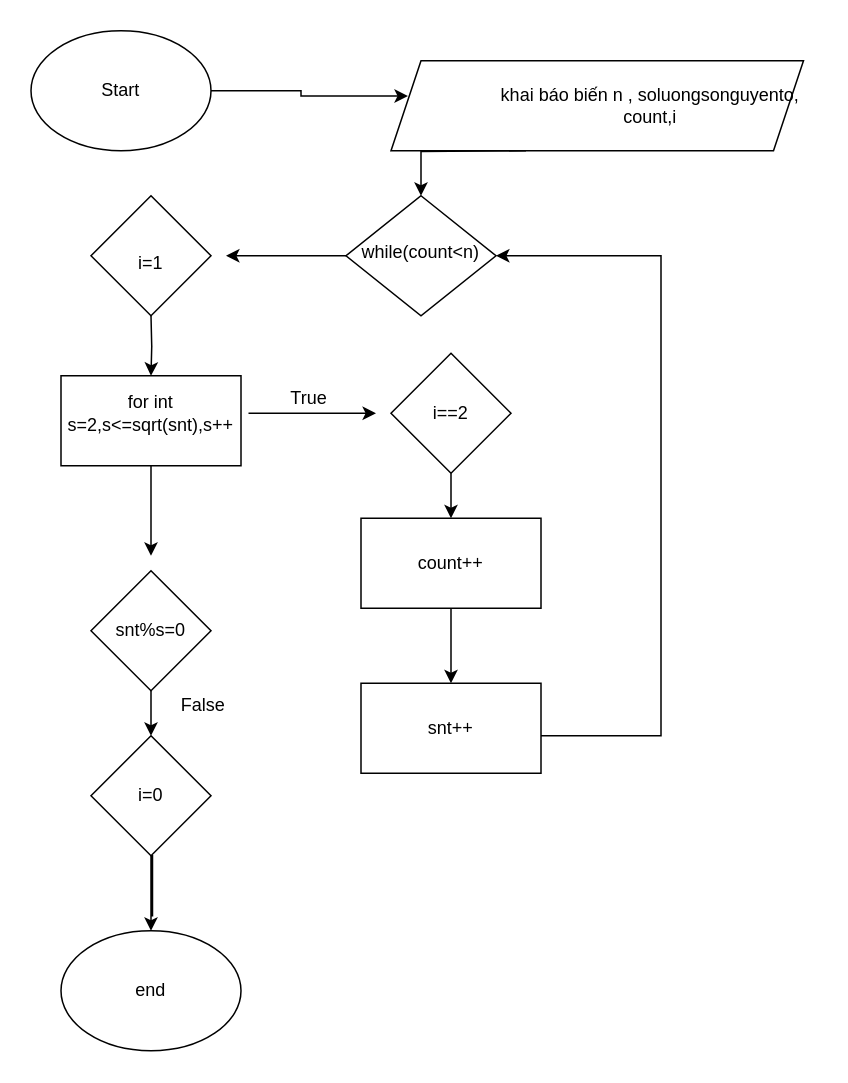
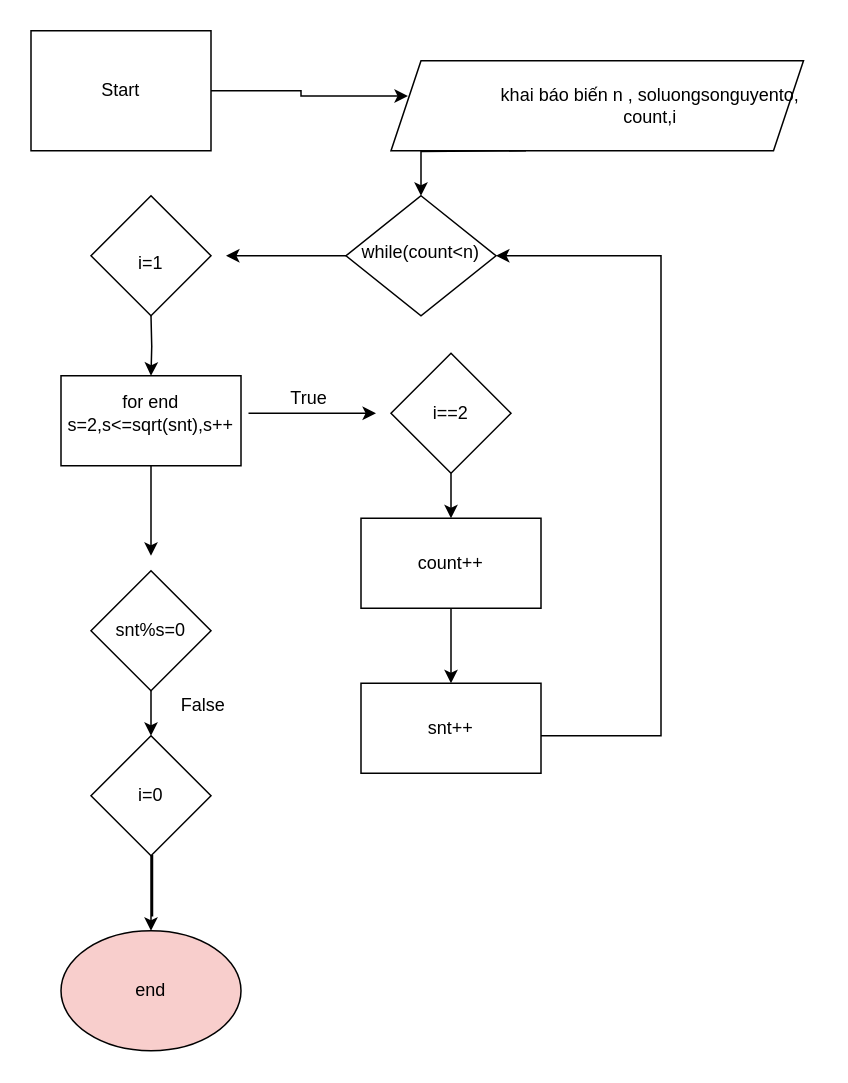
(121, 91) -> (121, 91)
(151, 413) -> (151, 413)
(151, 991) -> (151, 991)
